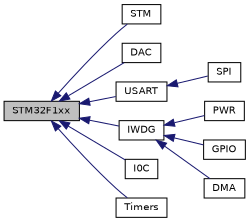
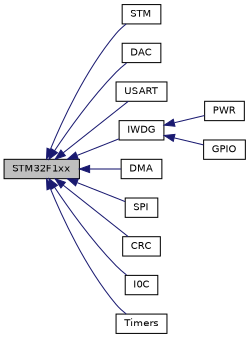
(193, 80) -> (101, 192)
(187, 162) -> (105, 169)
none -> (142, 246)
